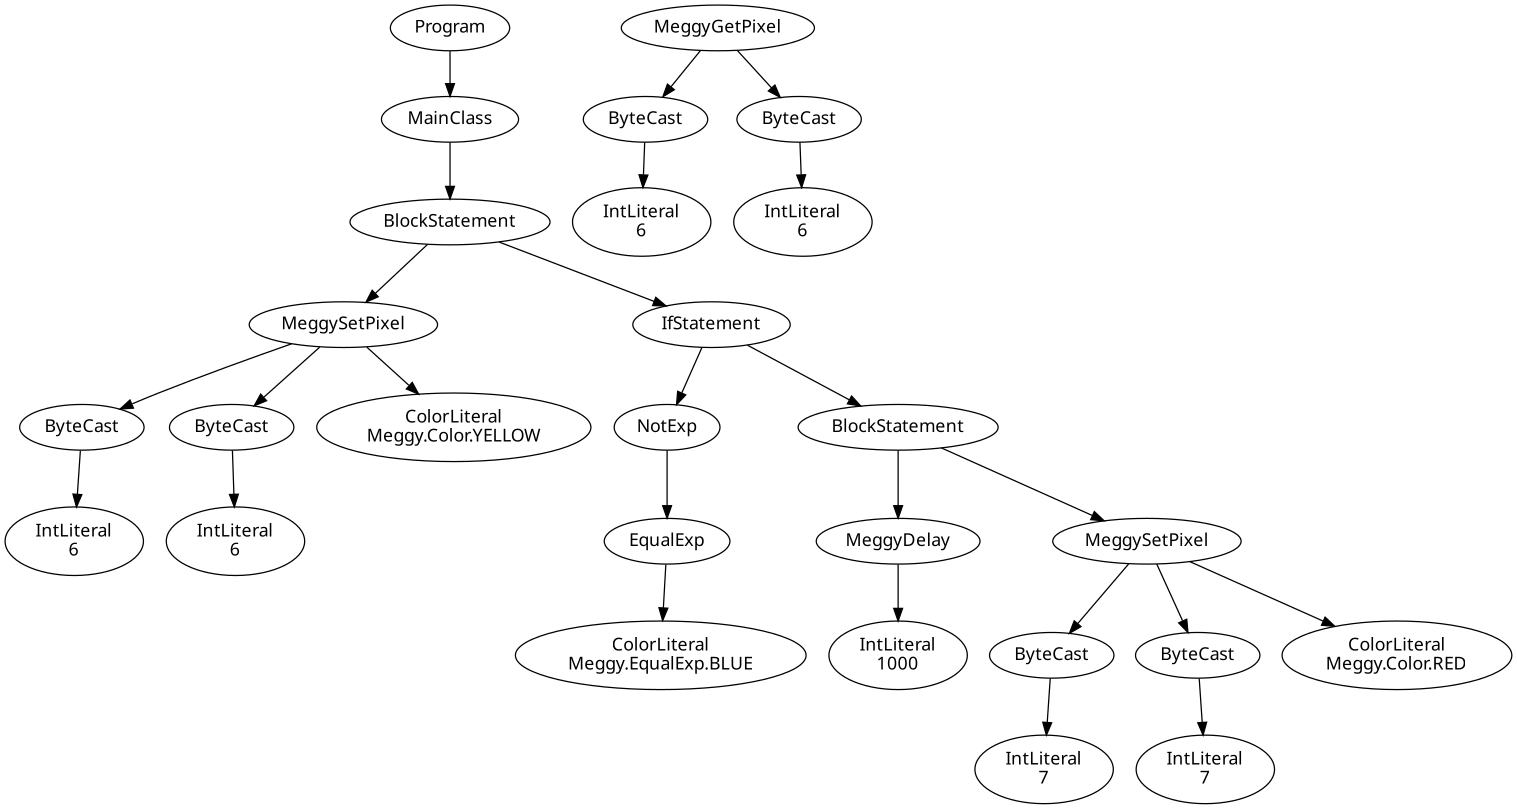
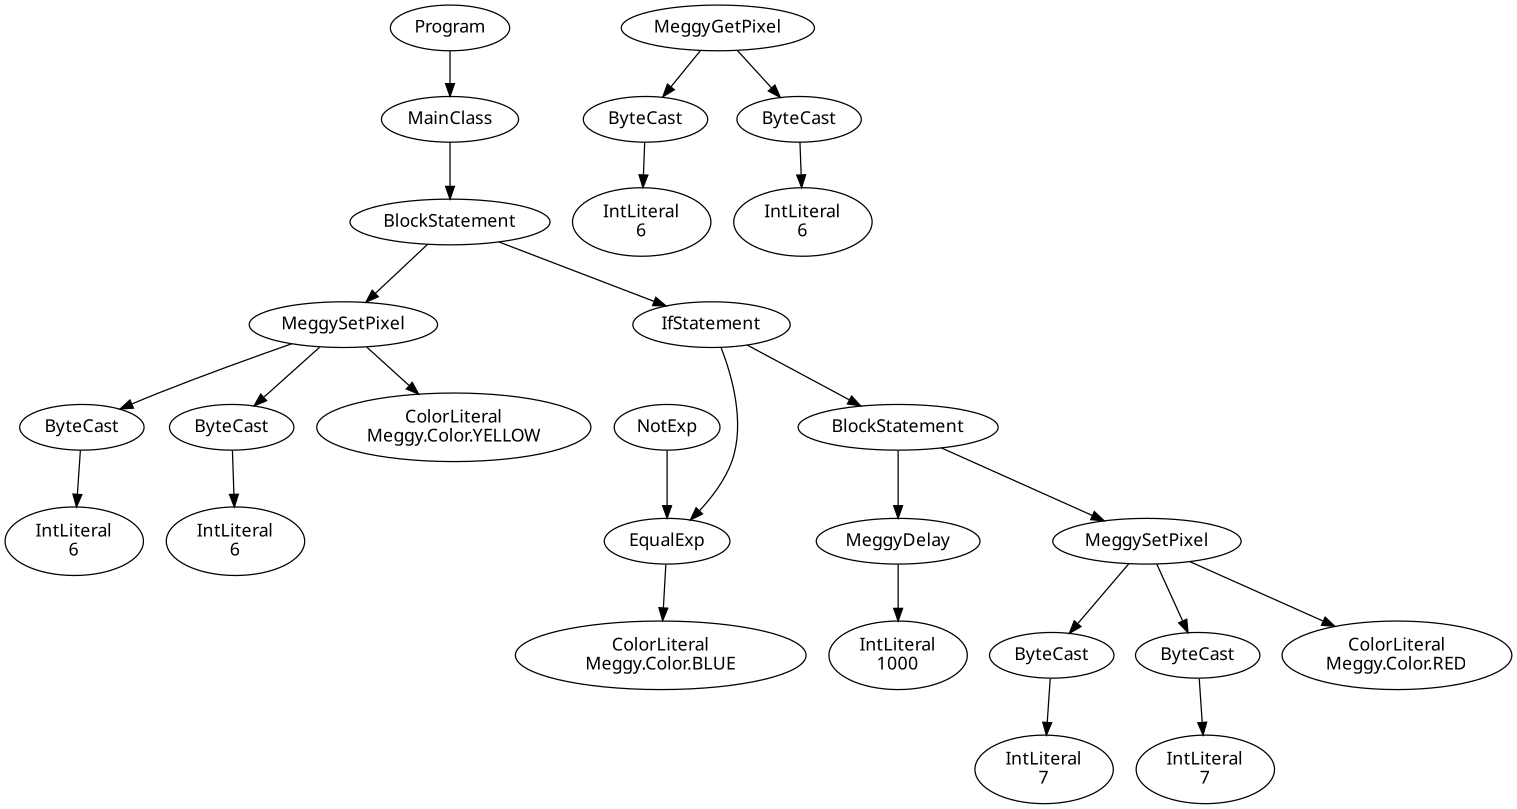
(692, 370) -> (737, 433)
(661, 655) -> (661, 655)
